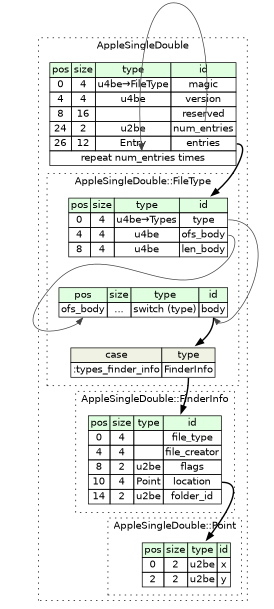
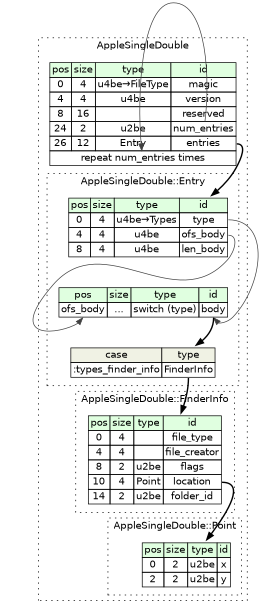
(143, 182) -> (143, 182)
